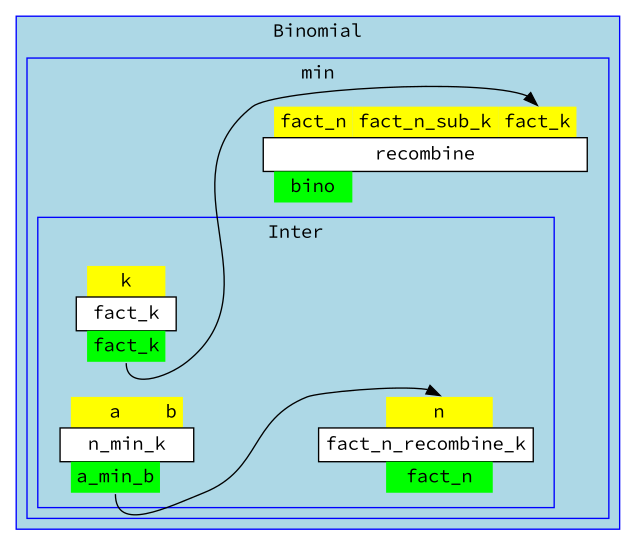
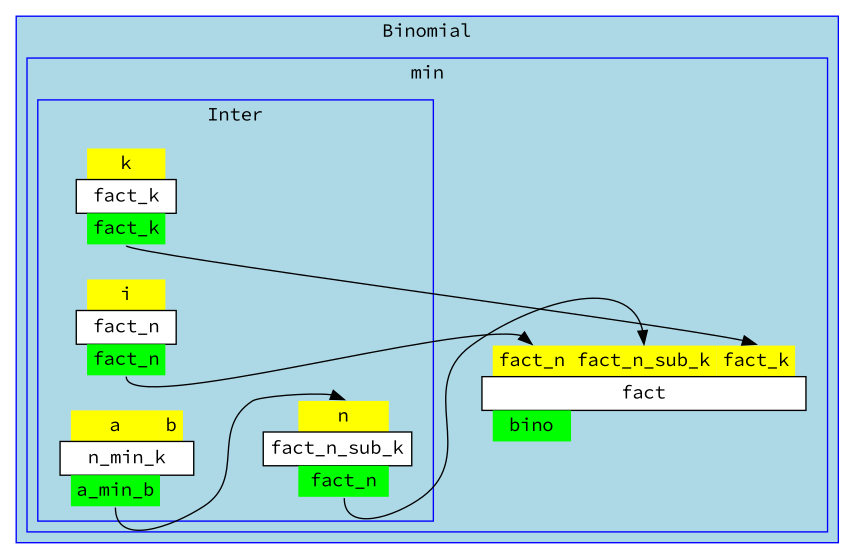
(425, 154) -> (644, 393)
none -> (126, 327)
none -> (451, 371)
(426, 444) -> (338, 448)
